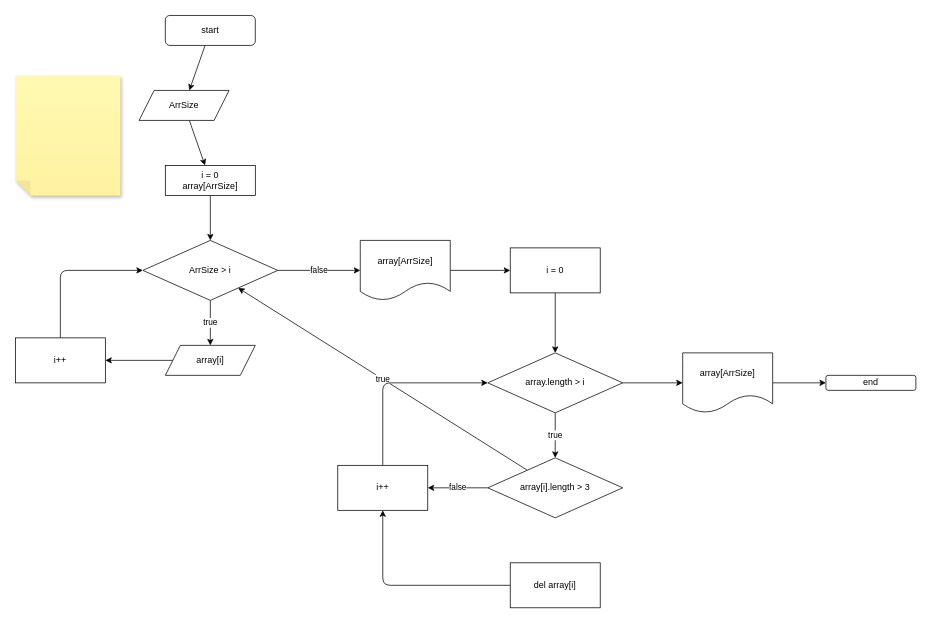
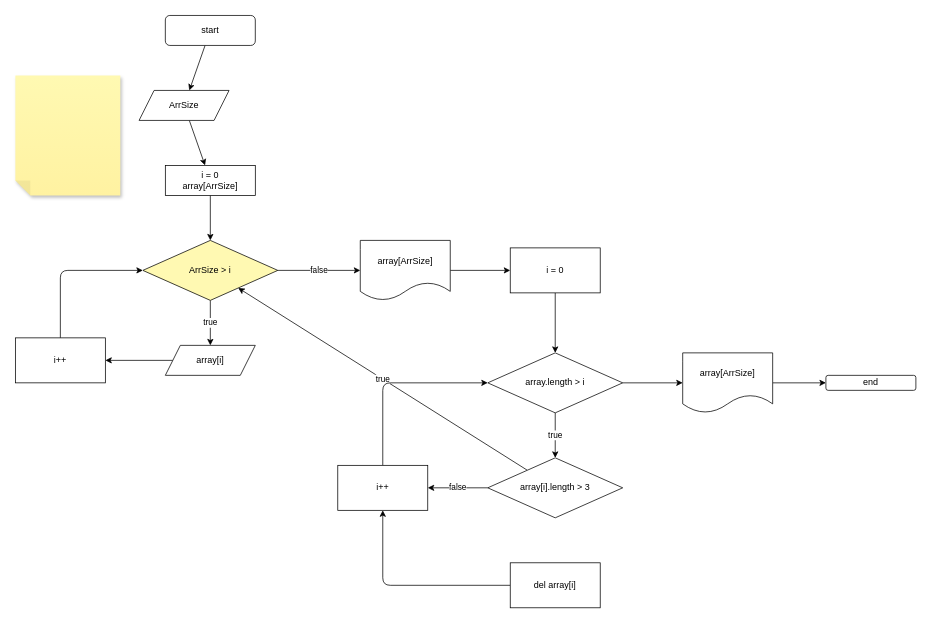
(210, 270) -> (210, 270)
